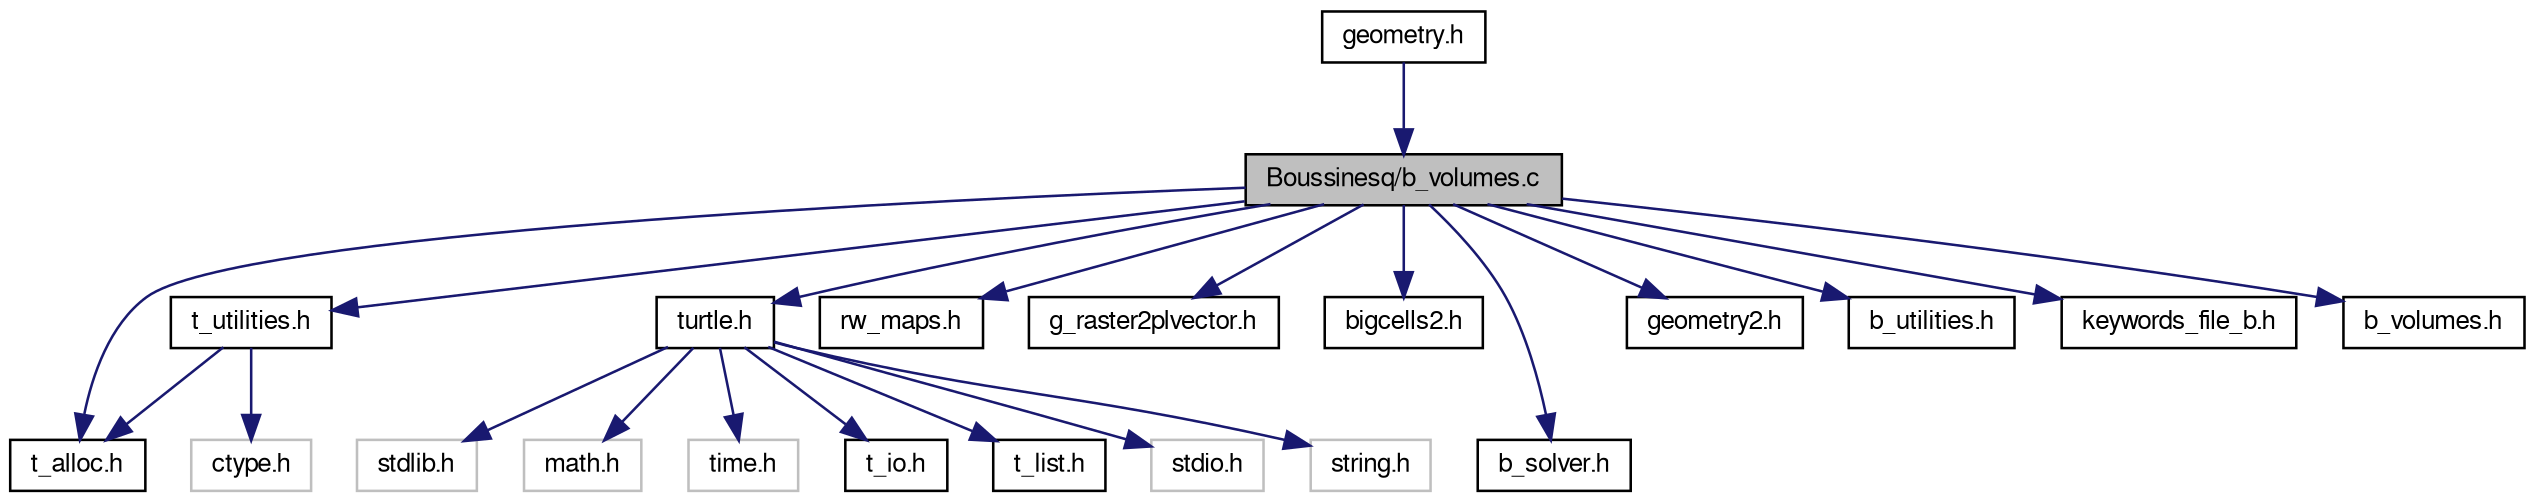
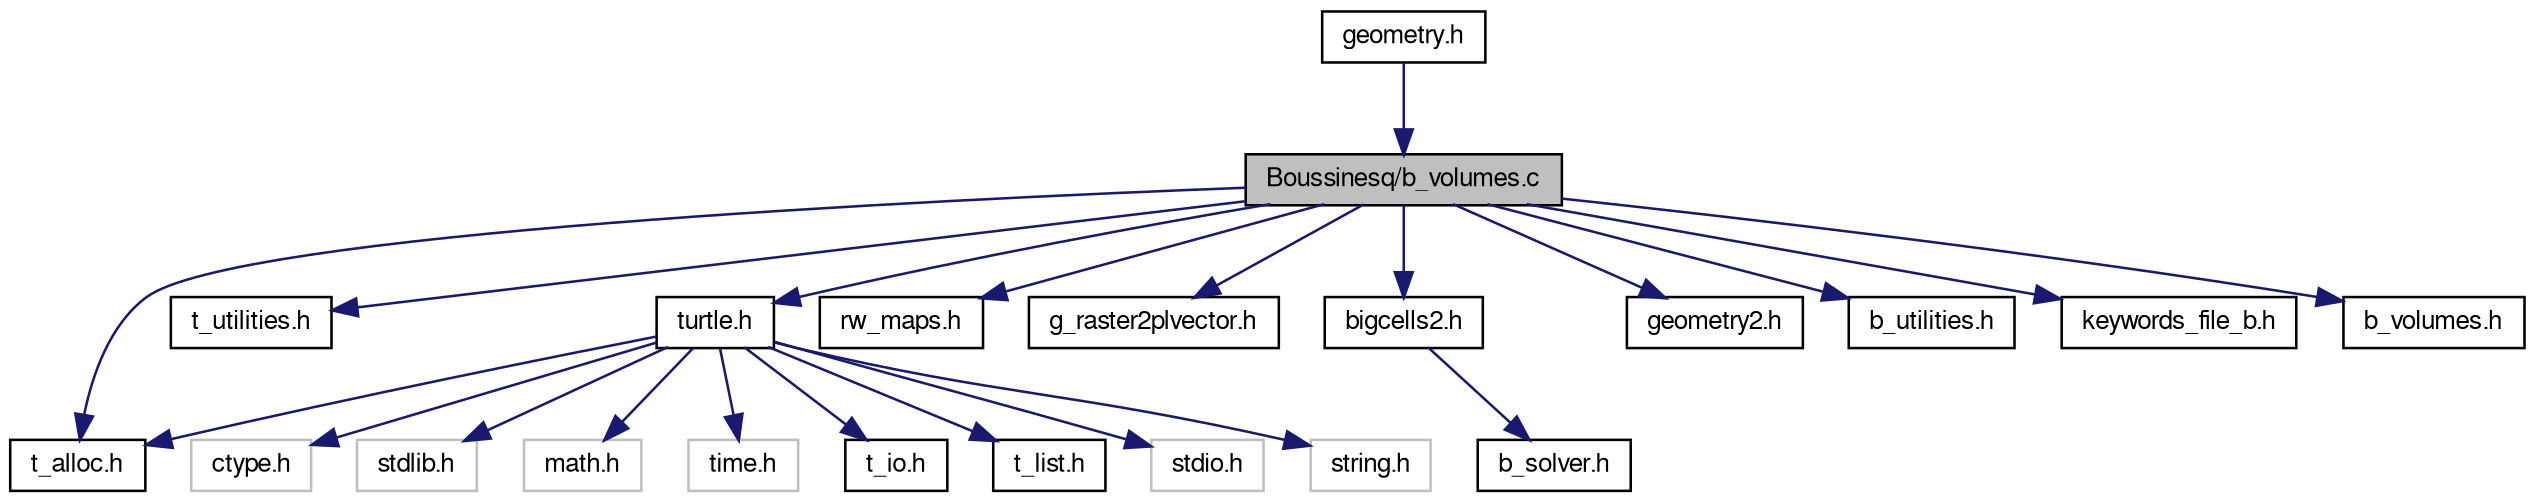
(1507, 299) -> (1469, 385)
(251, 381) -> (496, 390)
(175, 386) -> (413, 386)
